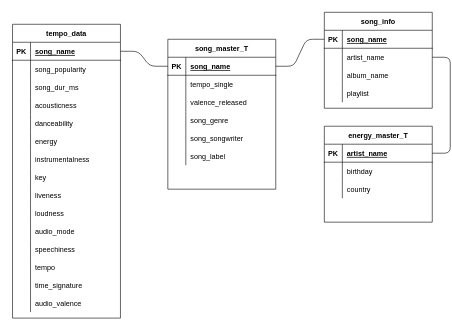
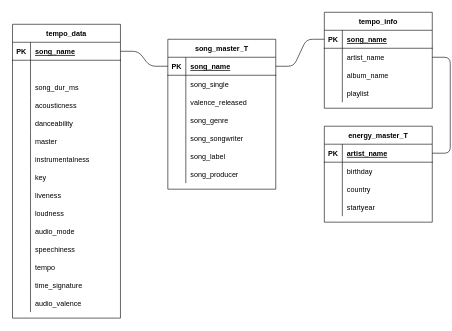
(378, 22) -> (378, 22)
(75, 69) -> none
(213, 85) -> (211, 85)
(47, 142) -> (47, 142)
none -> (231, 174)
none -> (387, 207)
